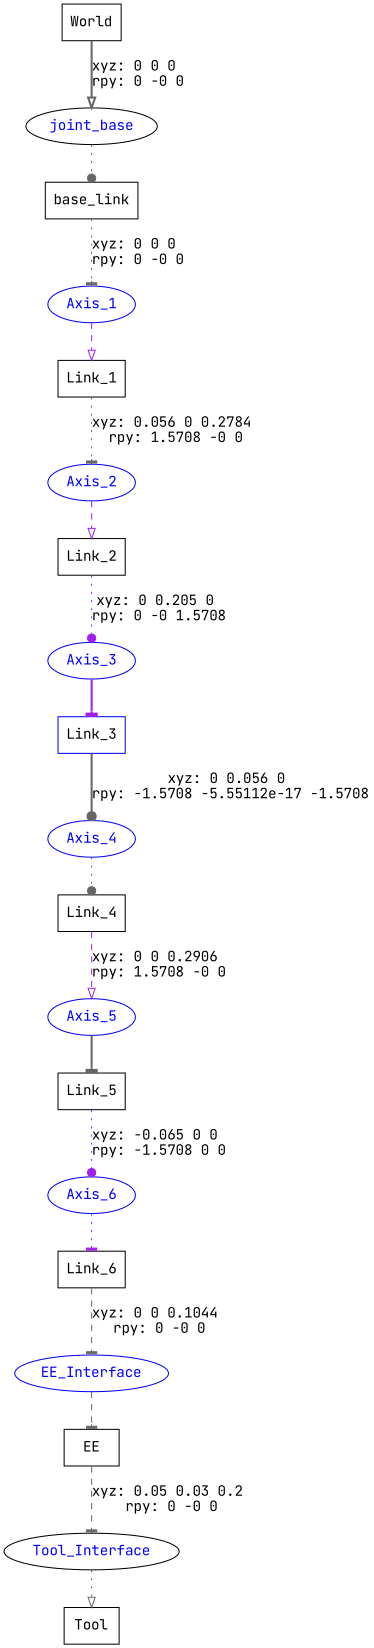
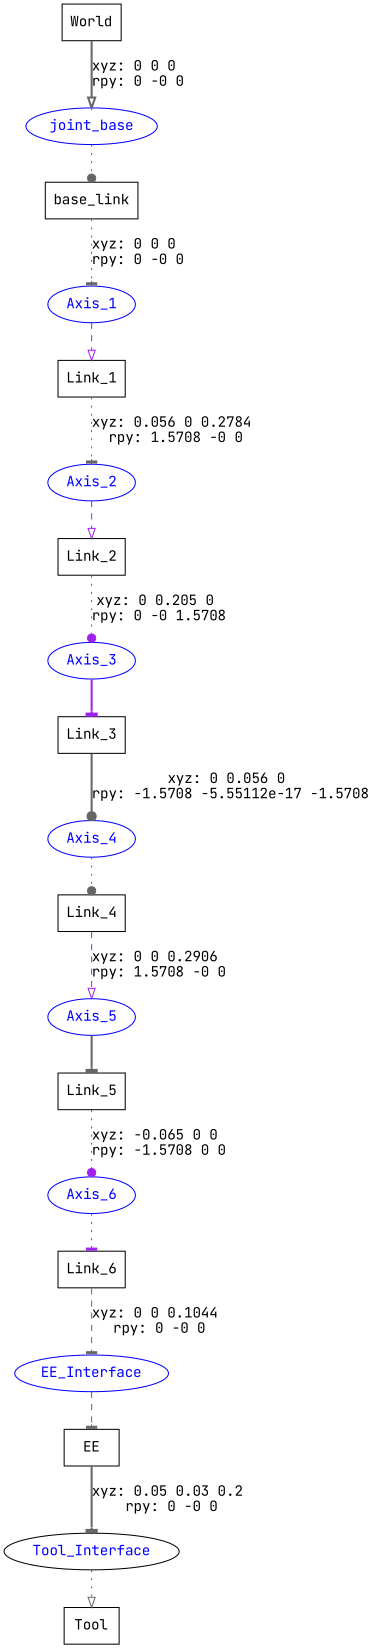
(92, 126) -> (92, 126)
(92, 735) -> (92, 735)
(92, 1497) -> (92, 1497)
